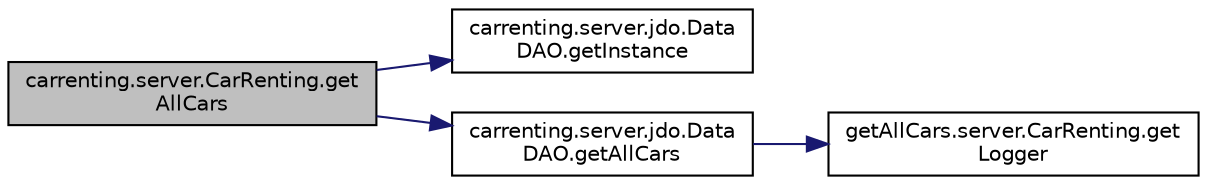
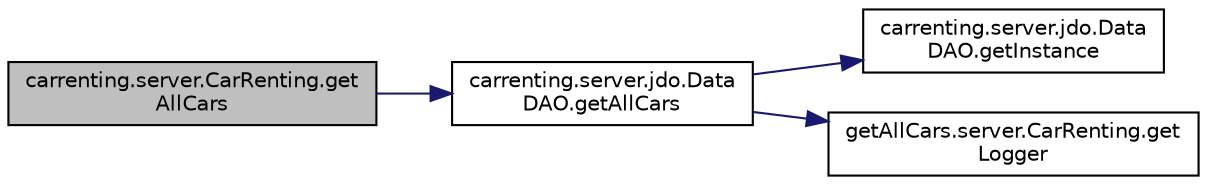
(403, 67) -> (797, 69)
